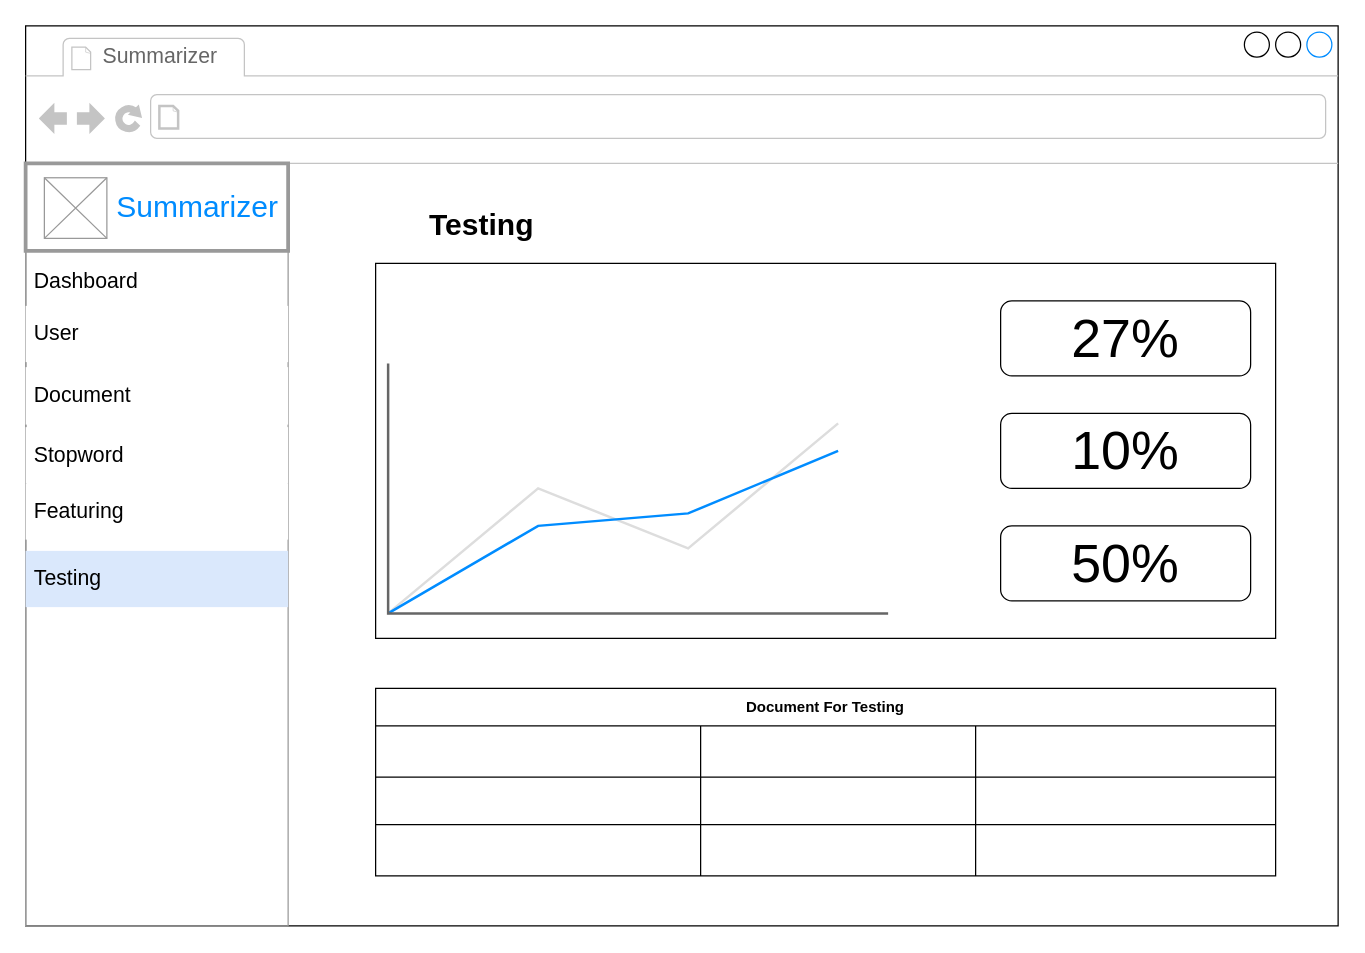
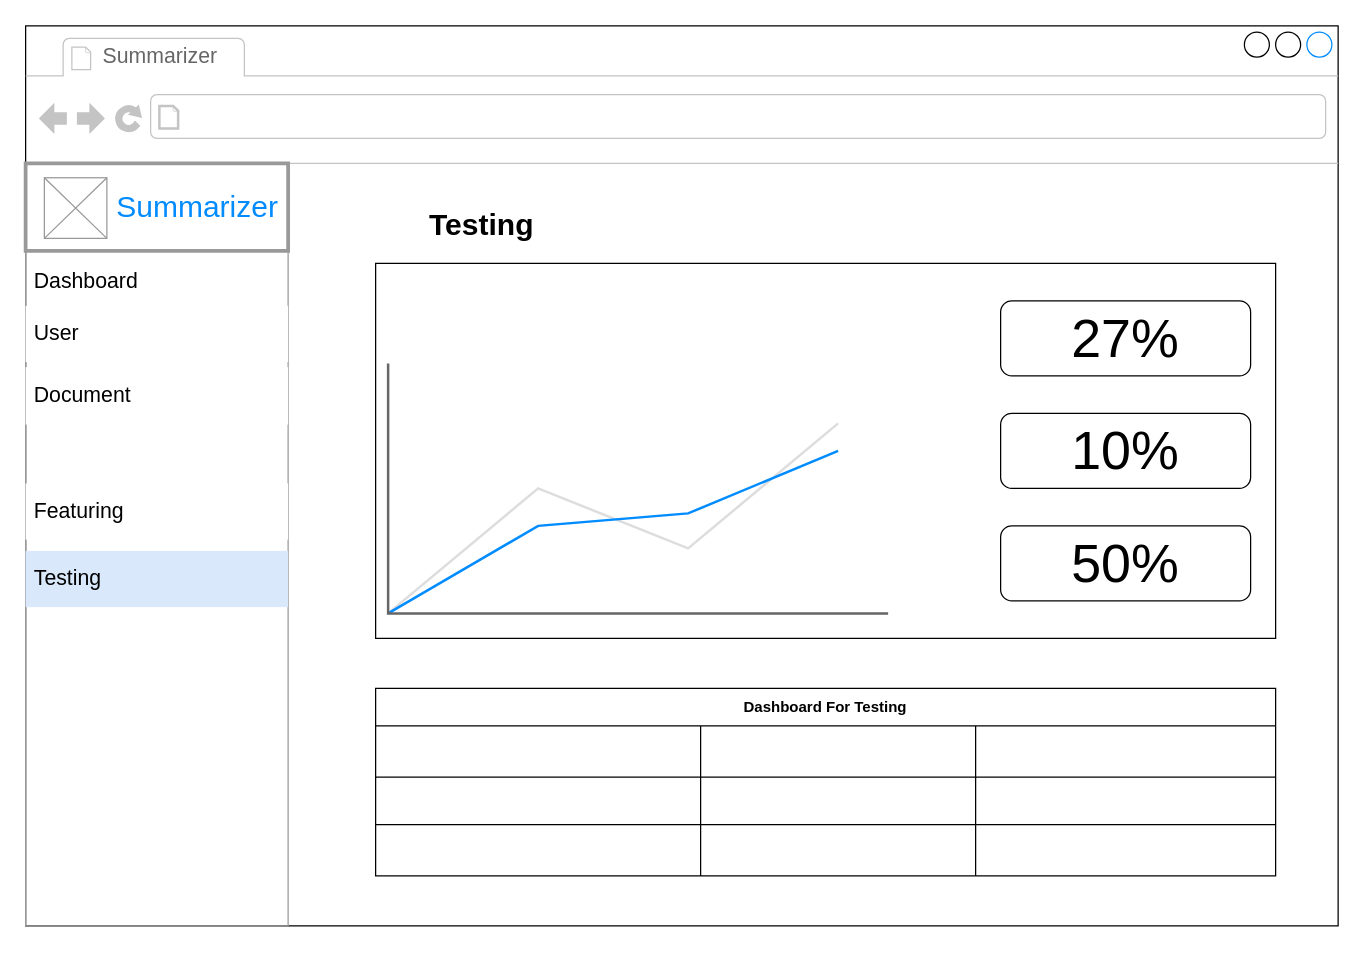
(157, 455) -> none
(826, 707) -> (826, 707)
